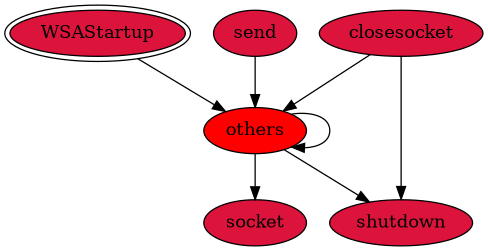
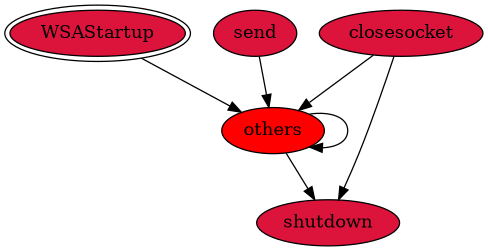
(255, 223) -> none
